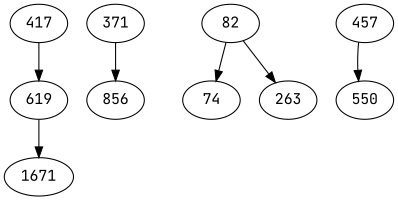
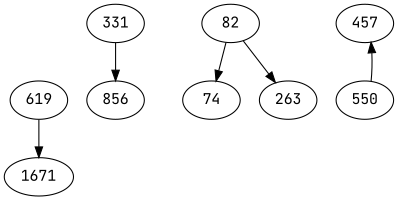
(39, 23) -> none
(116, 23) -> (116, 23)
(358, 56) -> (372, 67)
